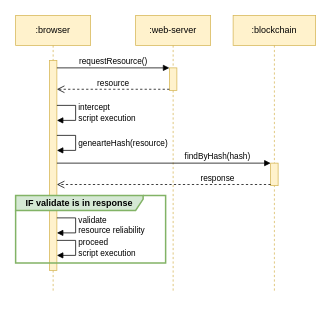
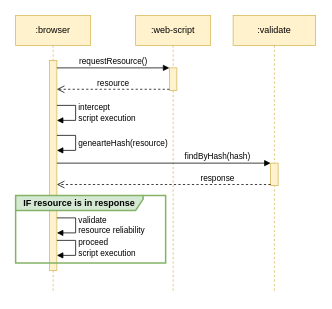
(173, 30) -> (173, 30)
(274, 30) -> (274, 30)
(79, 203) -> (79, 203)
